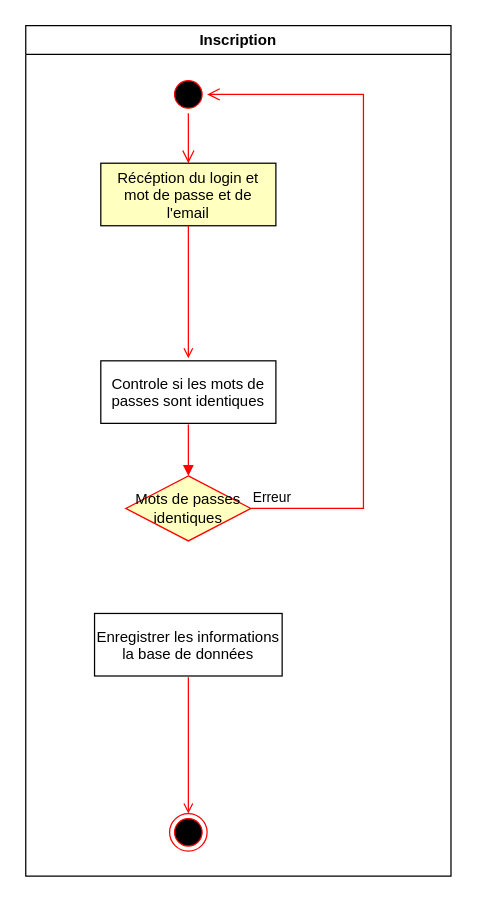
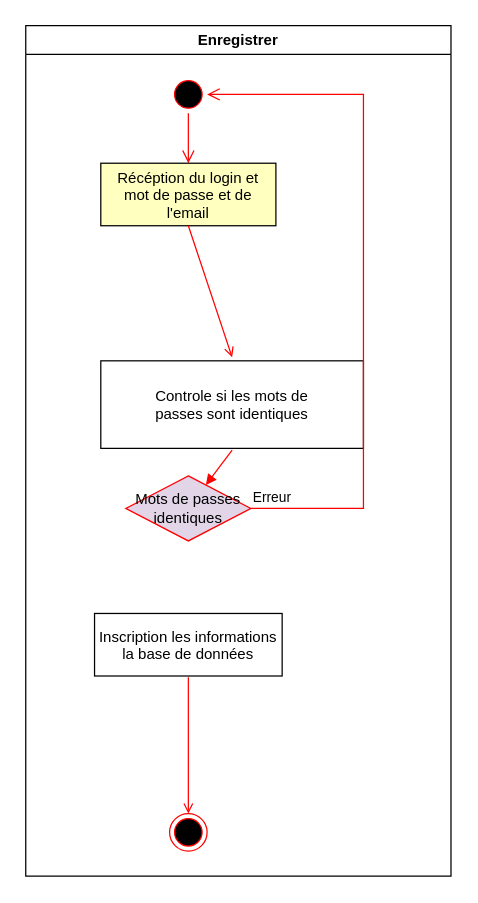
(238, 41) -> (238, 41)
(188, 392) -> (232, 404)
(188, 508) -> (188, 508)
(188, 636) -> (188, 636)
